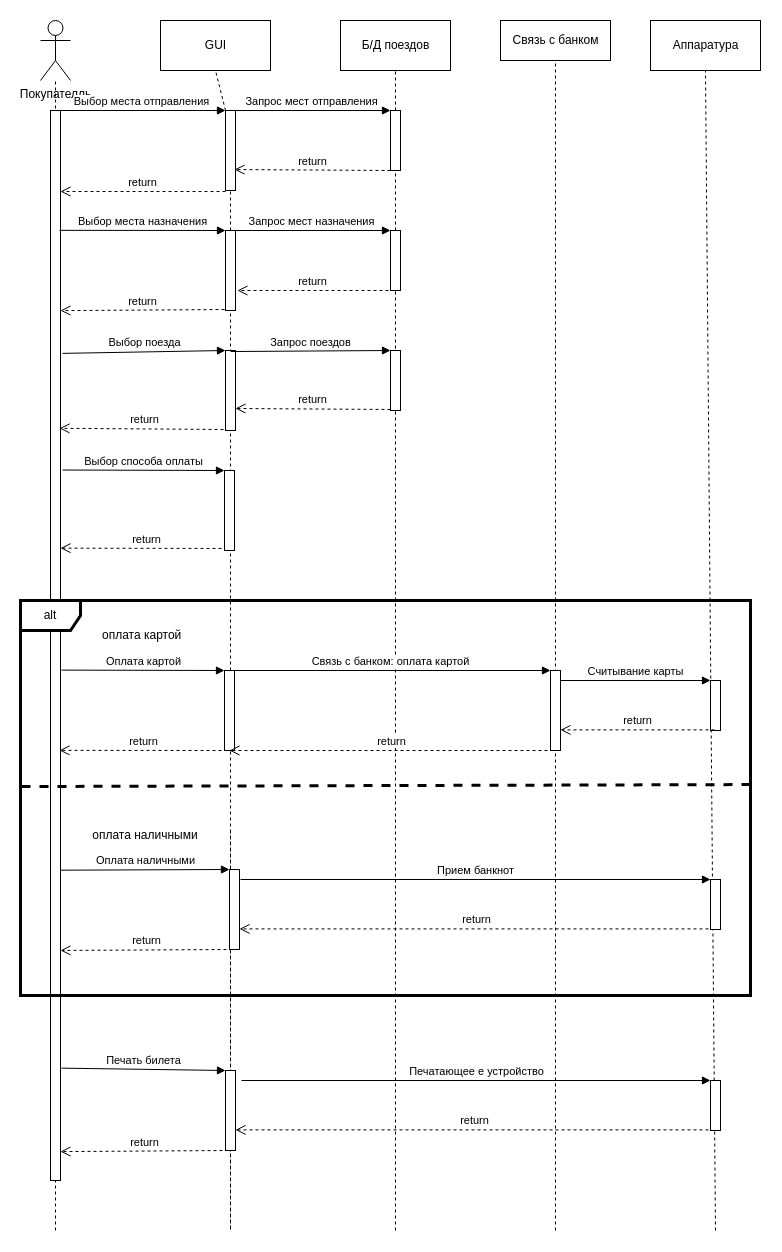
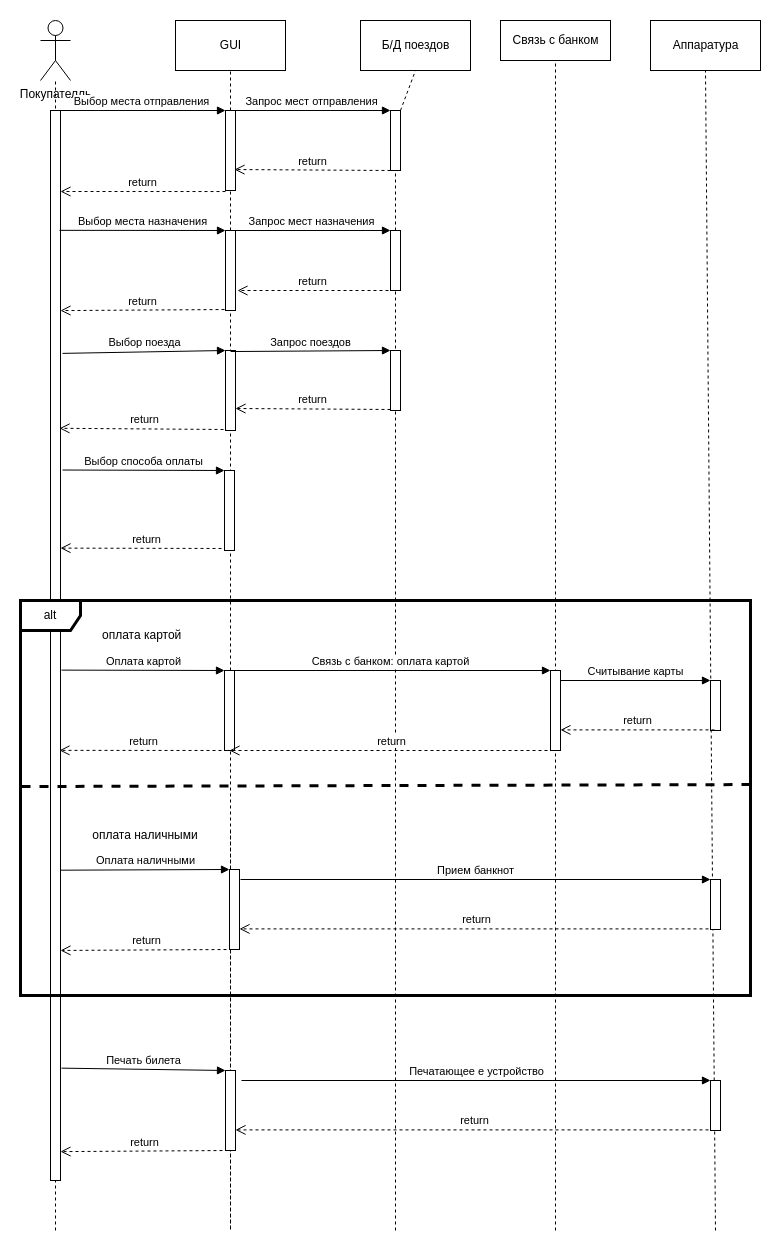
(216, 46) -> (231, 46)
(396, 46) -> (416, 46)
